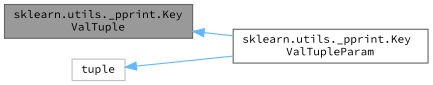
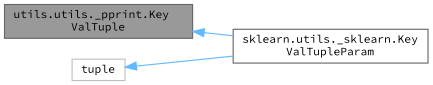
(99, 21) -> (99, 21)
(331, 46) -> (331, 46)
